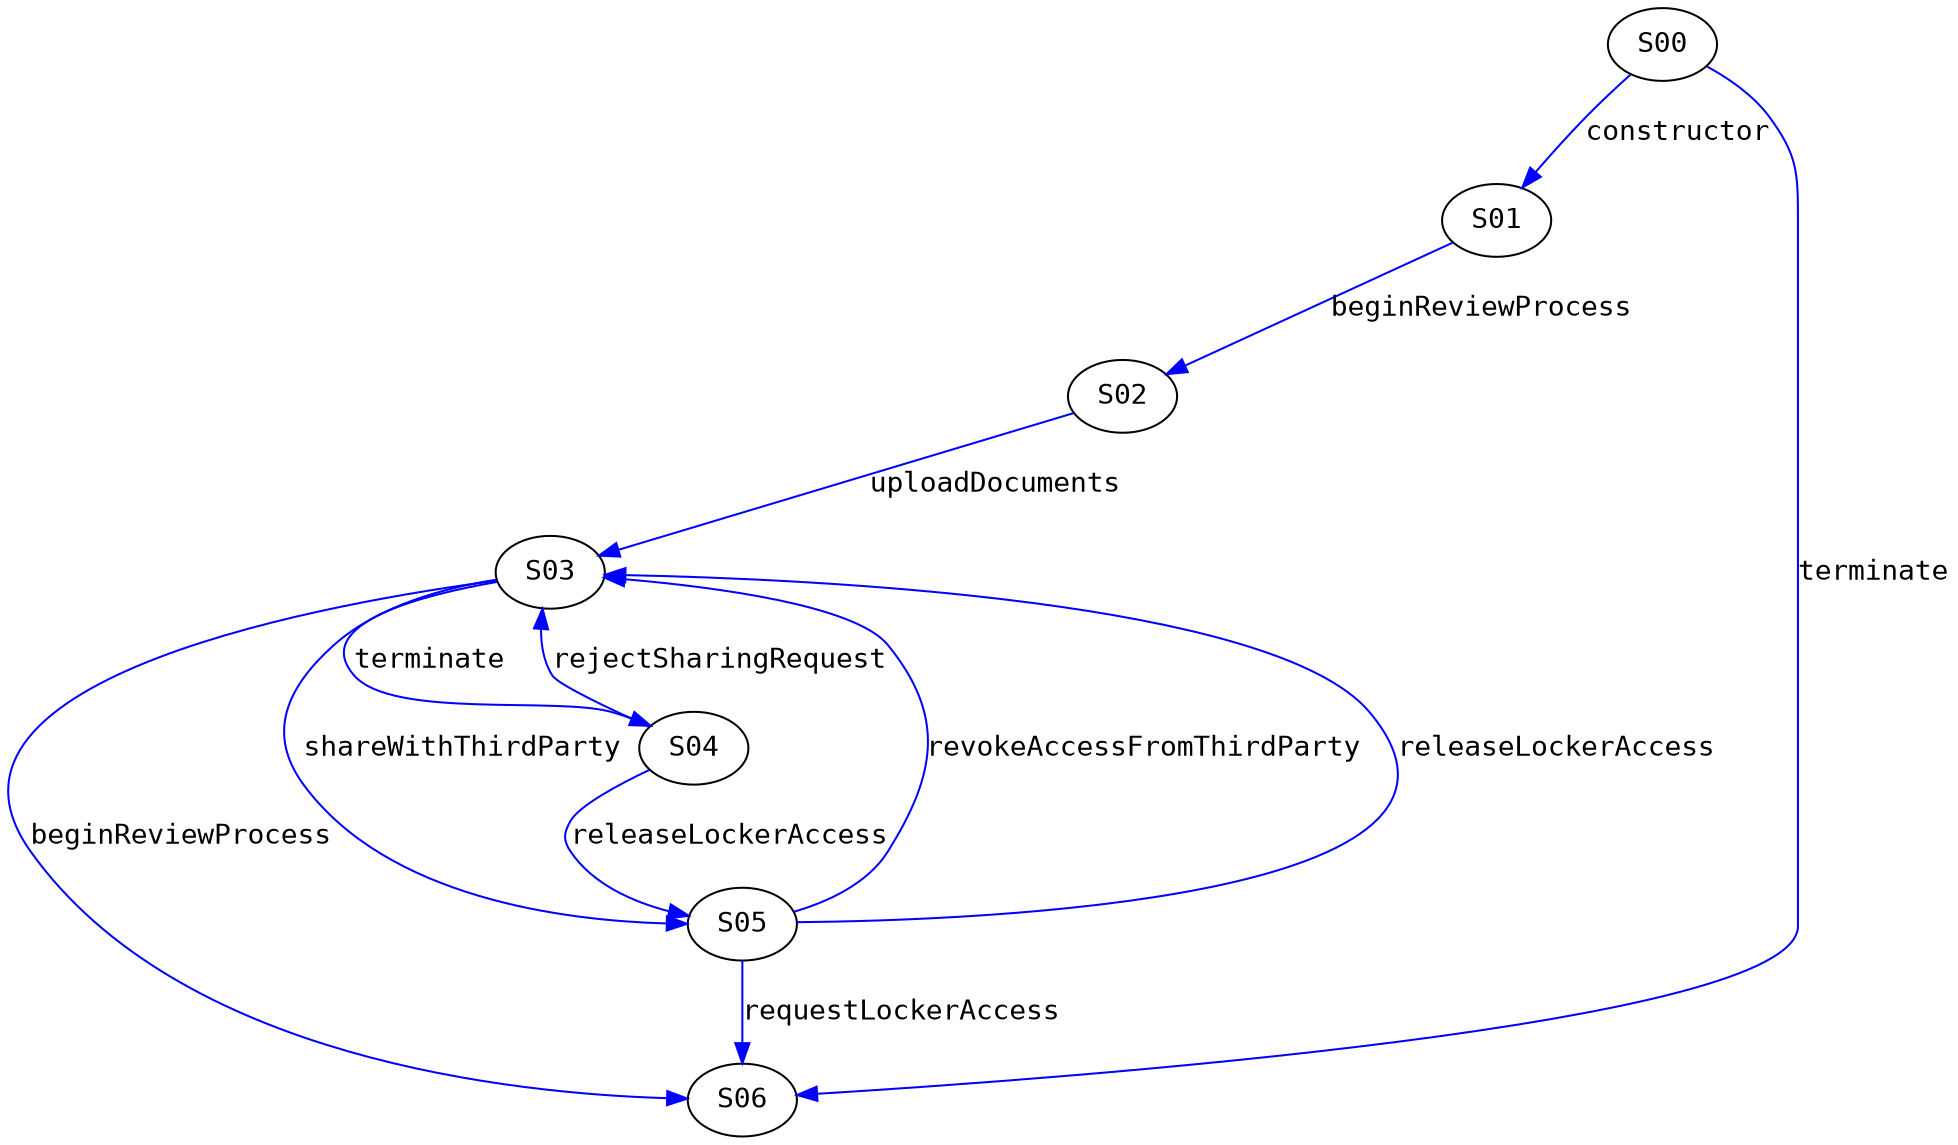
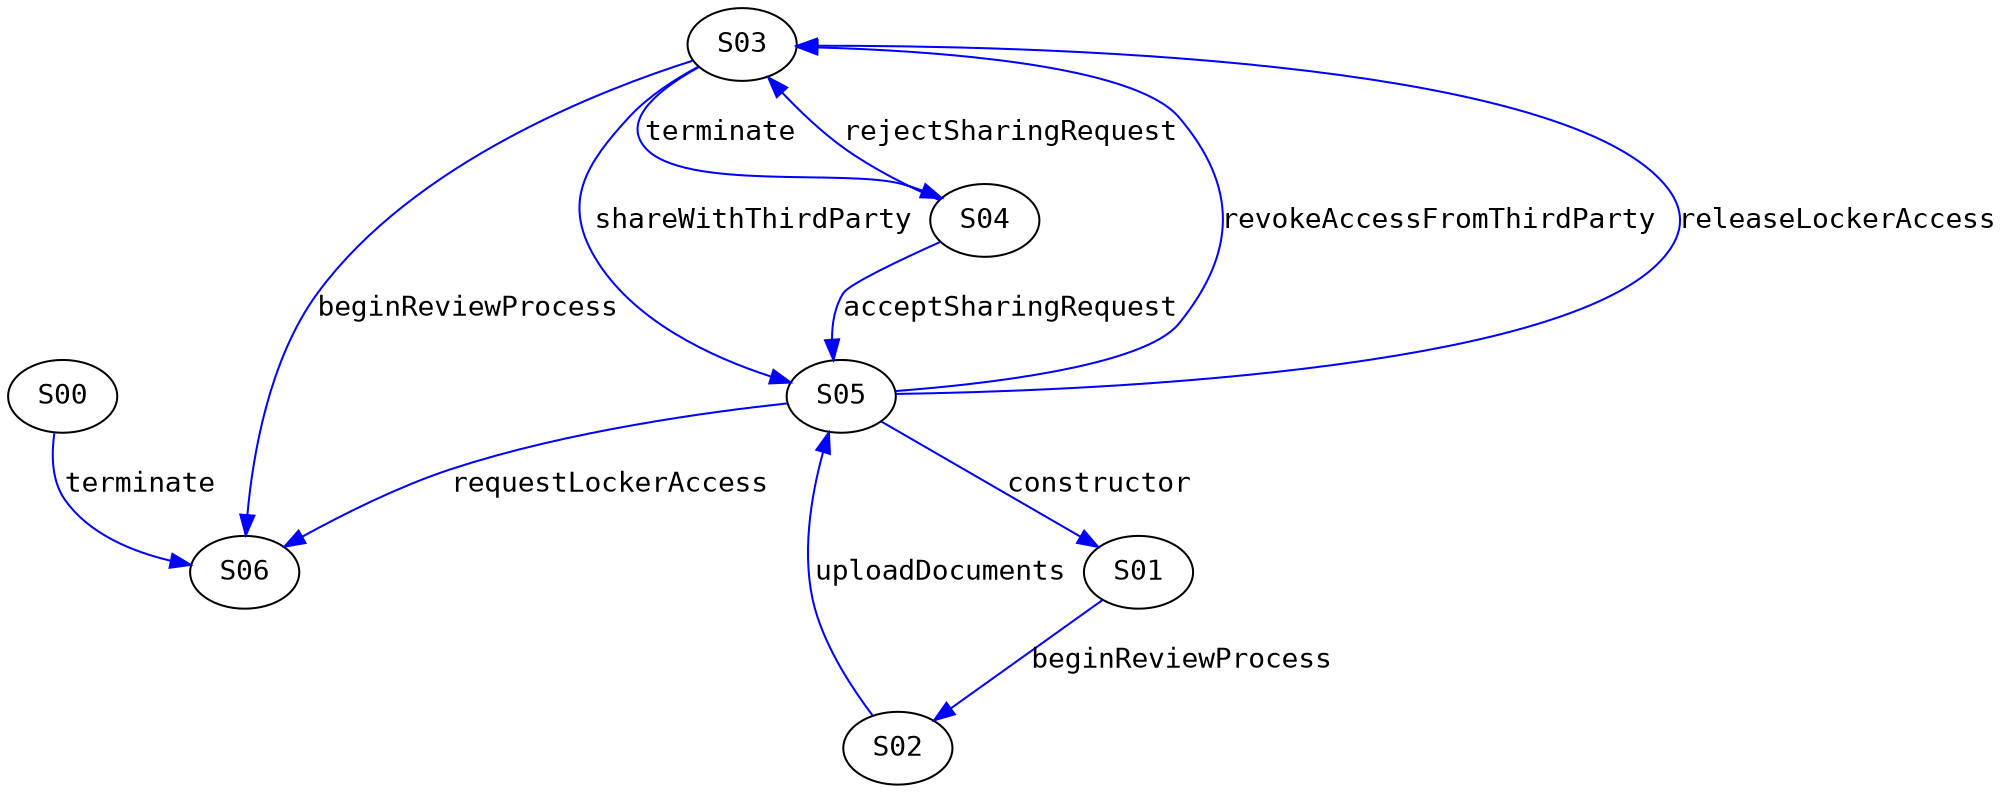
(1581, 122) -> (981, 479)
(846, 481) -> (811, 591)
(729, 836) -> (1011, 308)
